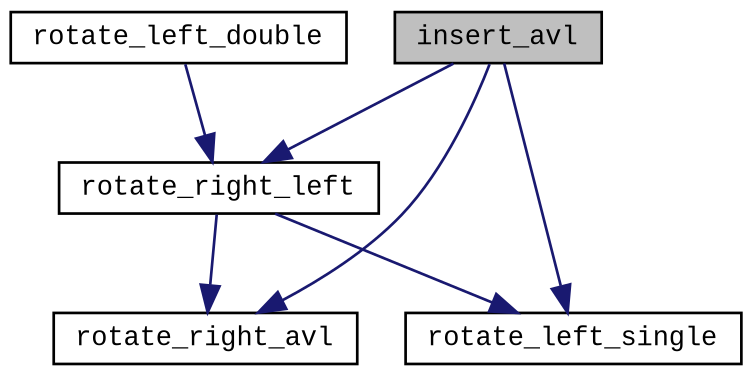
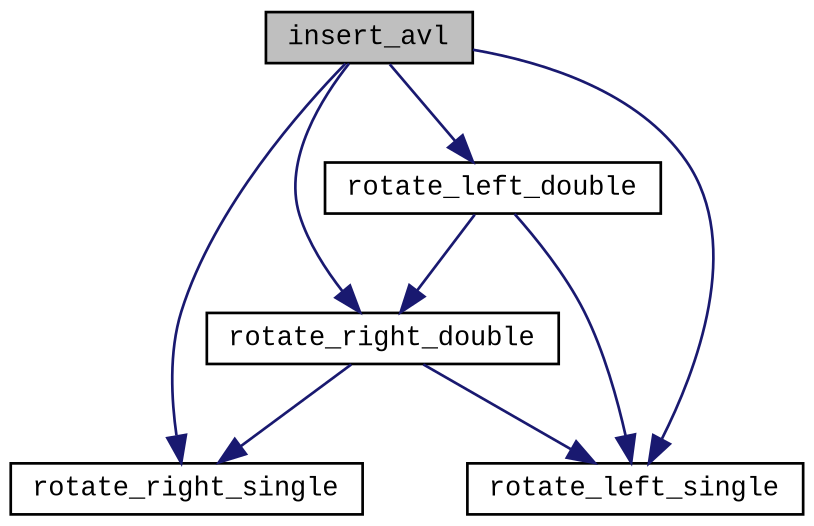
none -> (423, 103)
(219, 188) -> (383, 338)
none -> (587, 317)
(205, 338) -> (187, 489)
